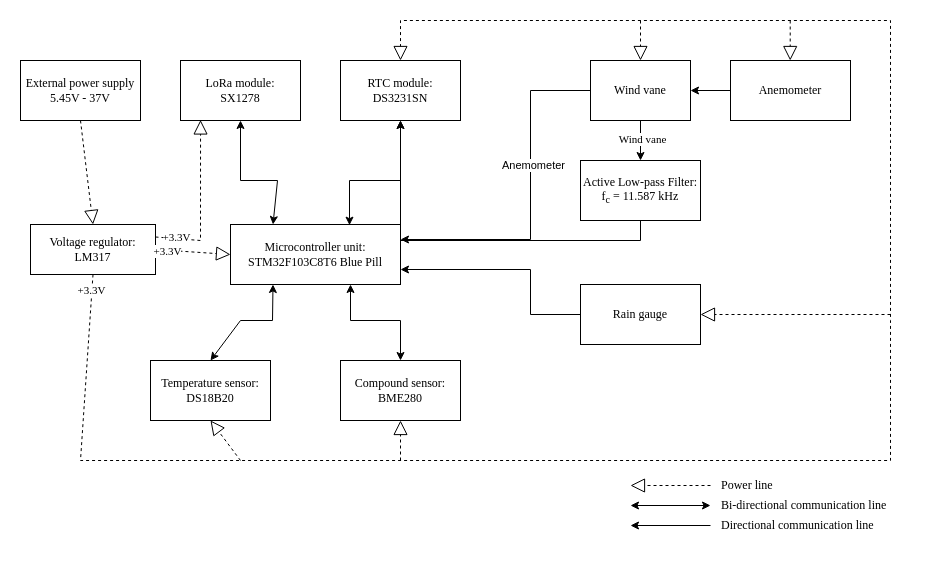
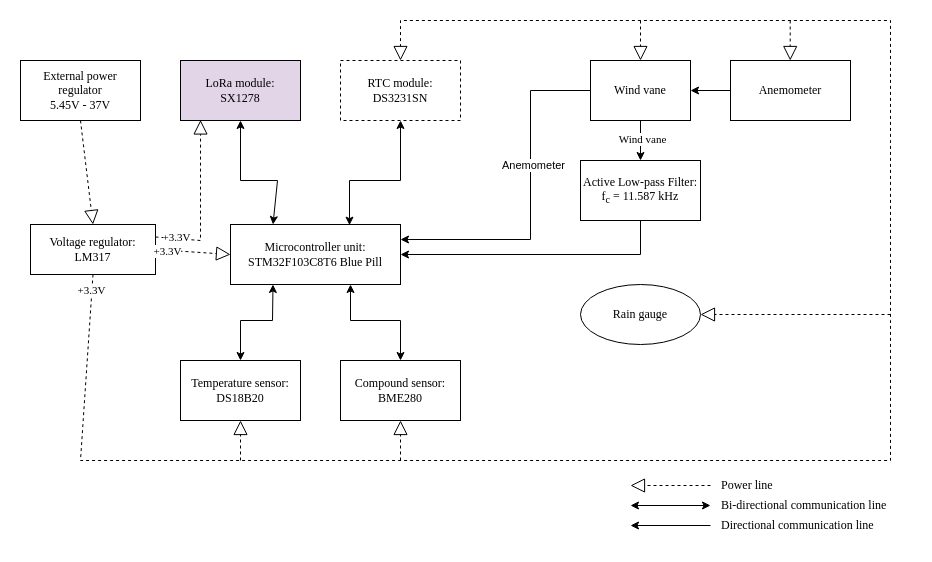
(81, 91) -> (81, 91)
(241, 91) -> (241, 91)
(401, 91) -> (401, 91)
(588, 241) -> (532, 255)
(516, 270) -> none
(641, 315) -> (641, 315)
(211, 391) -> (241, 391)
